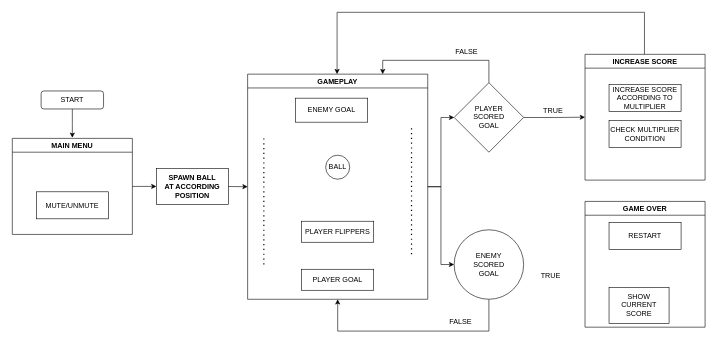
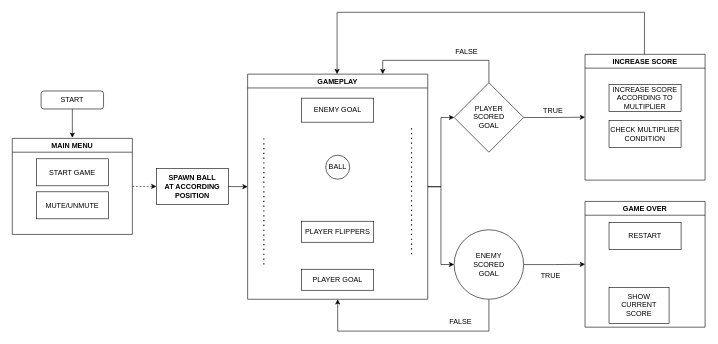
(332, 110) -> (338, 110)
none -> (72, 172)
(142, 186) -> (142, 186)
none -> (552, 264)
